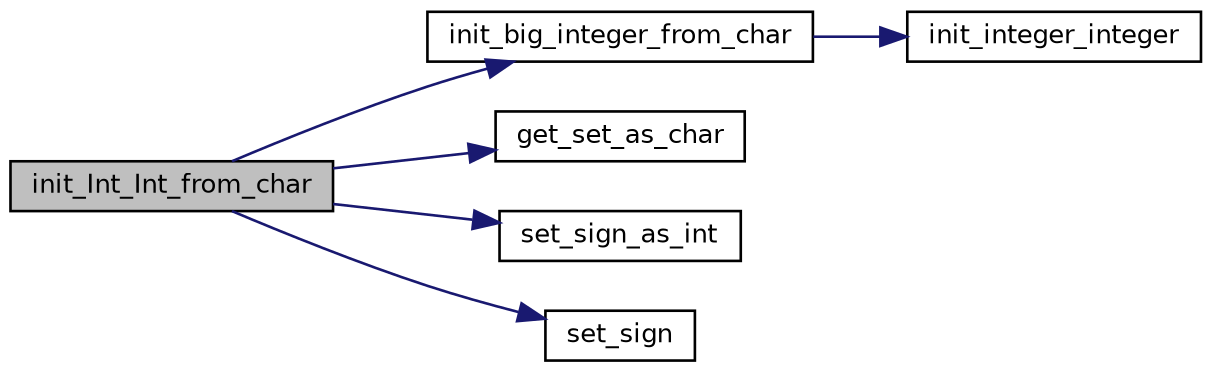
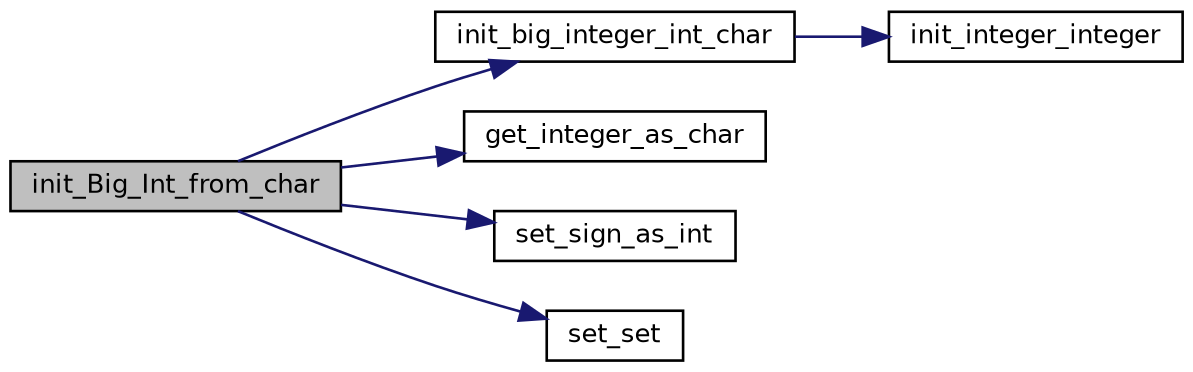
(620, 37) -> (615, 37)
(620, 136) -> (615, 136)
(172, 186) -> (176, 186)
(620, 336) -> (615, 336)
